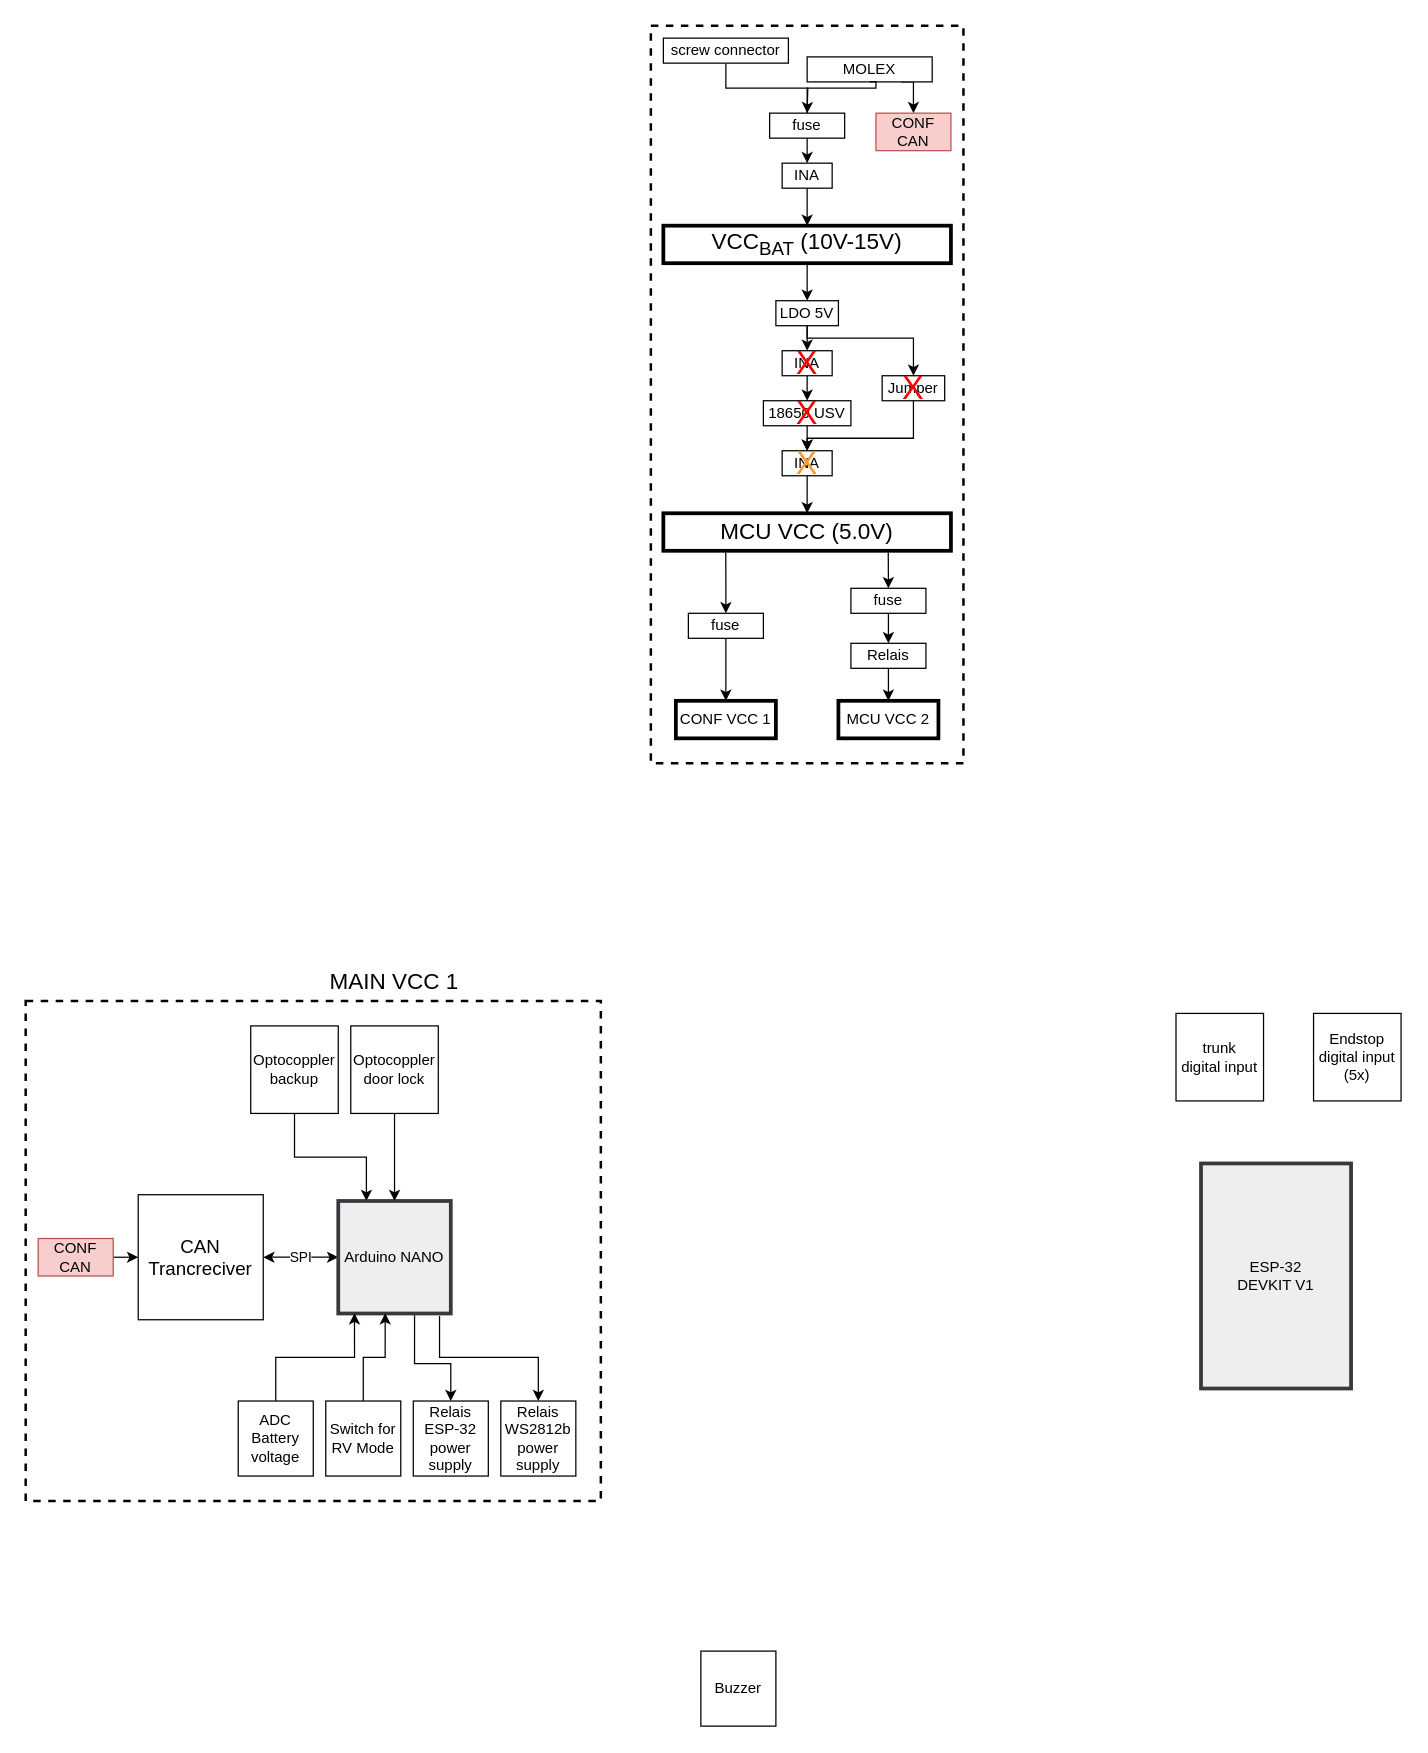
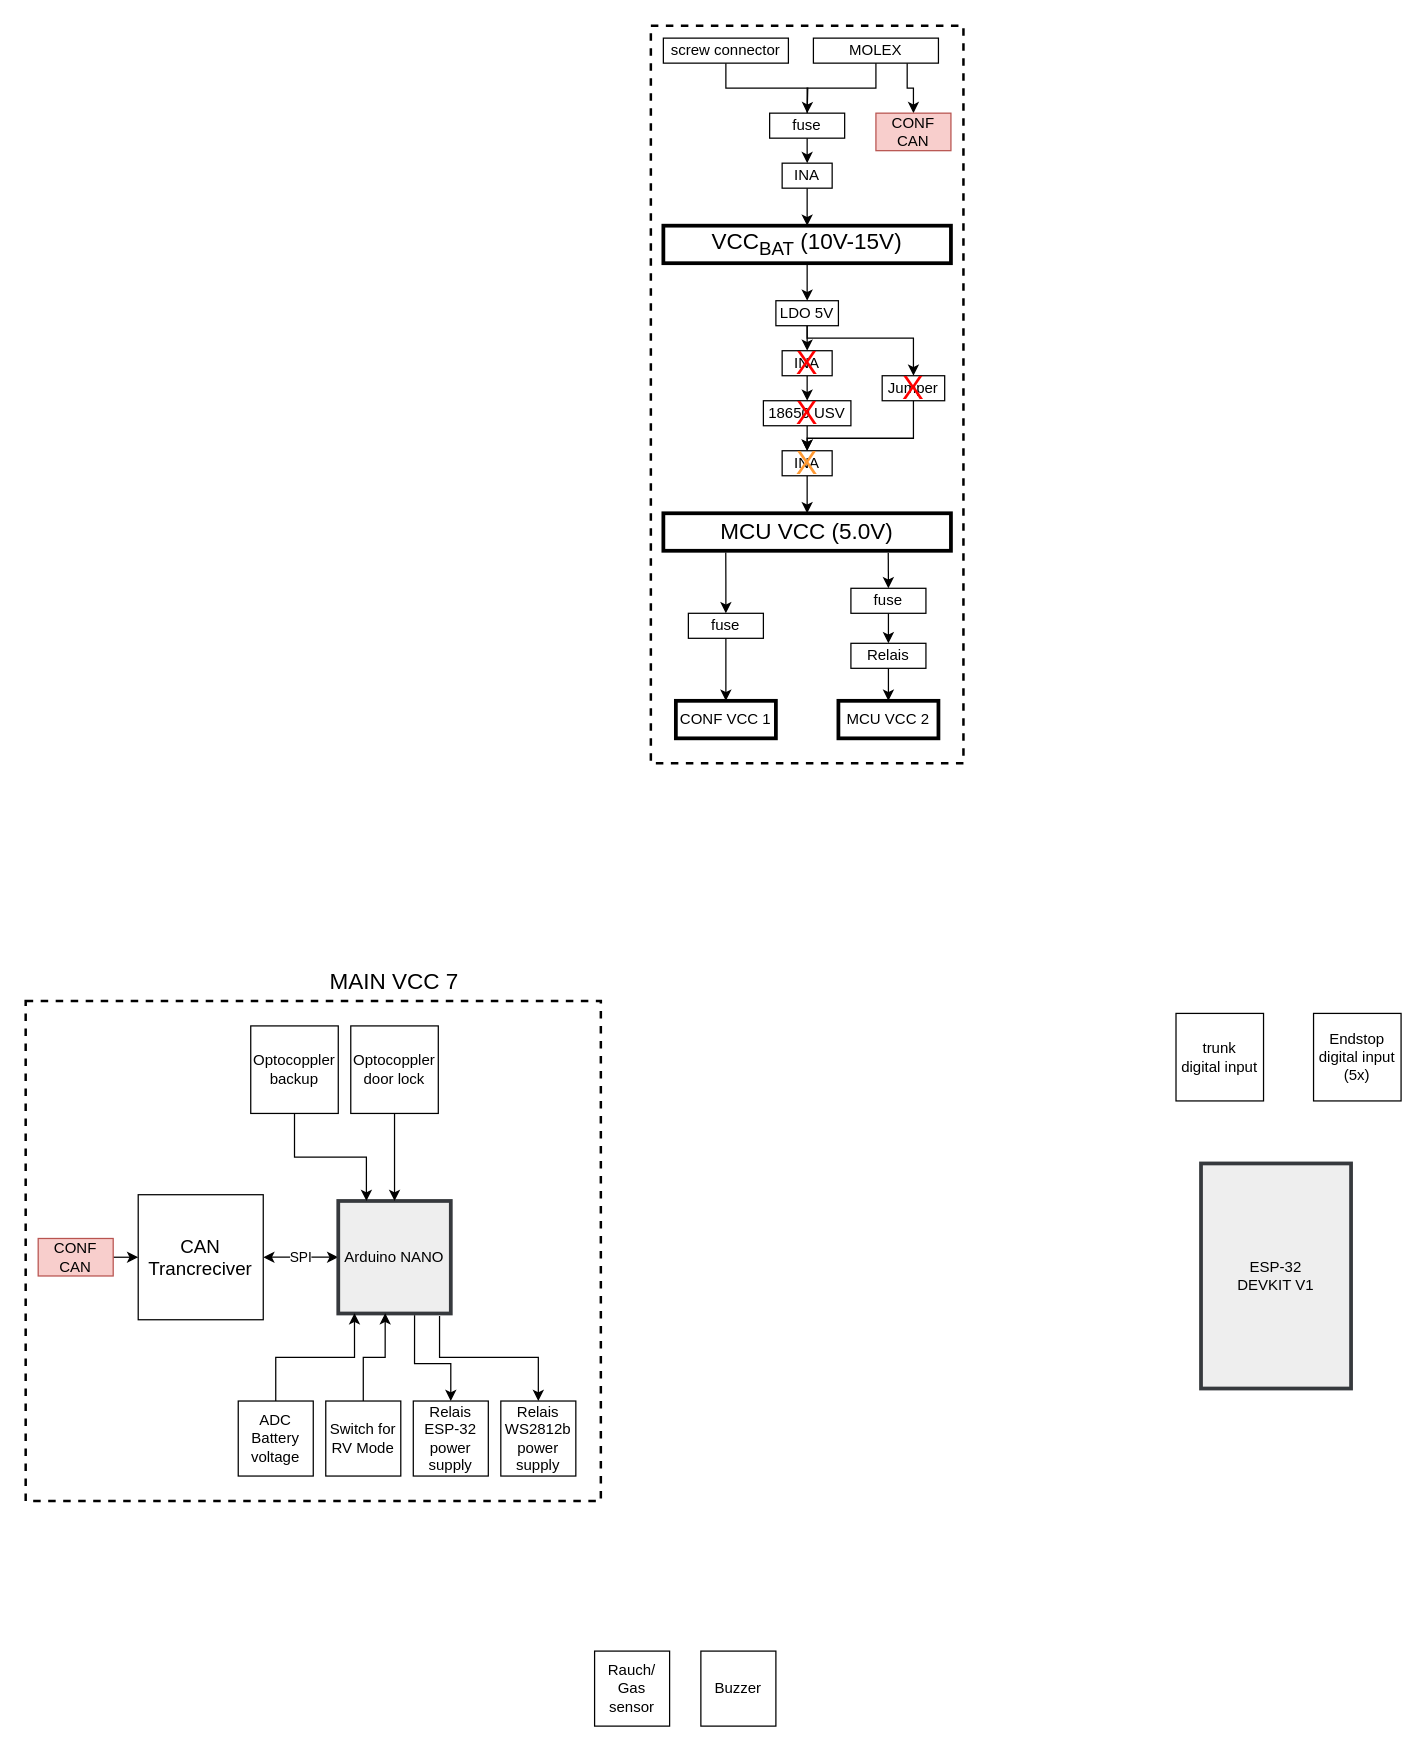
(869, 69) -> (876, 51)
(394, 982) -> (394, 982)
none -> (632, 1688)
